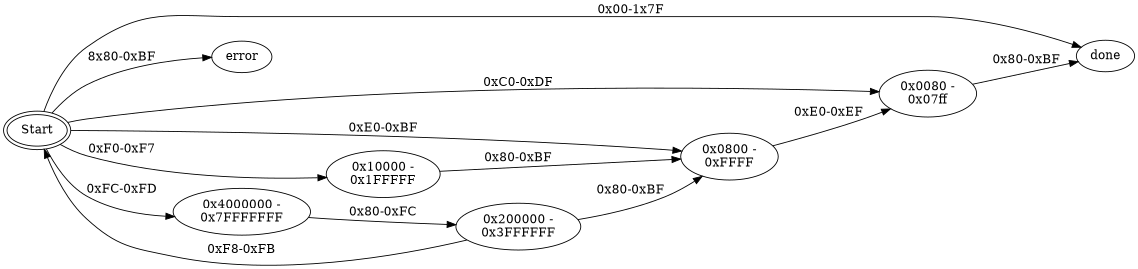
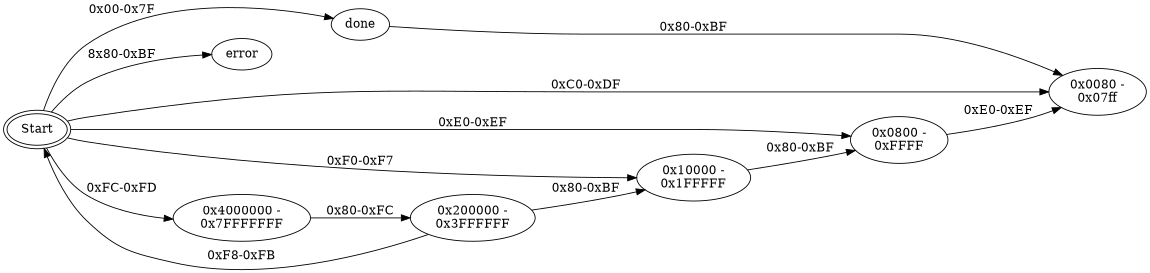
(631, 10) -> (122, 10)
(1021, 74) -> (724, 34)
(383, 128) -> (473, 123)
(638, 206) -> (584, 202)
